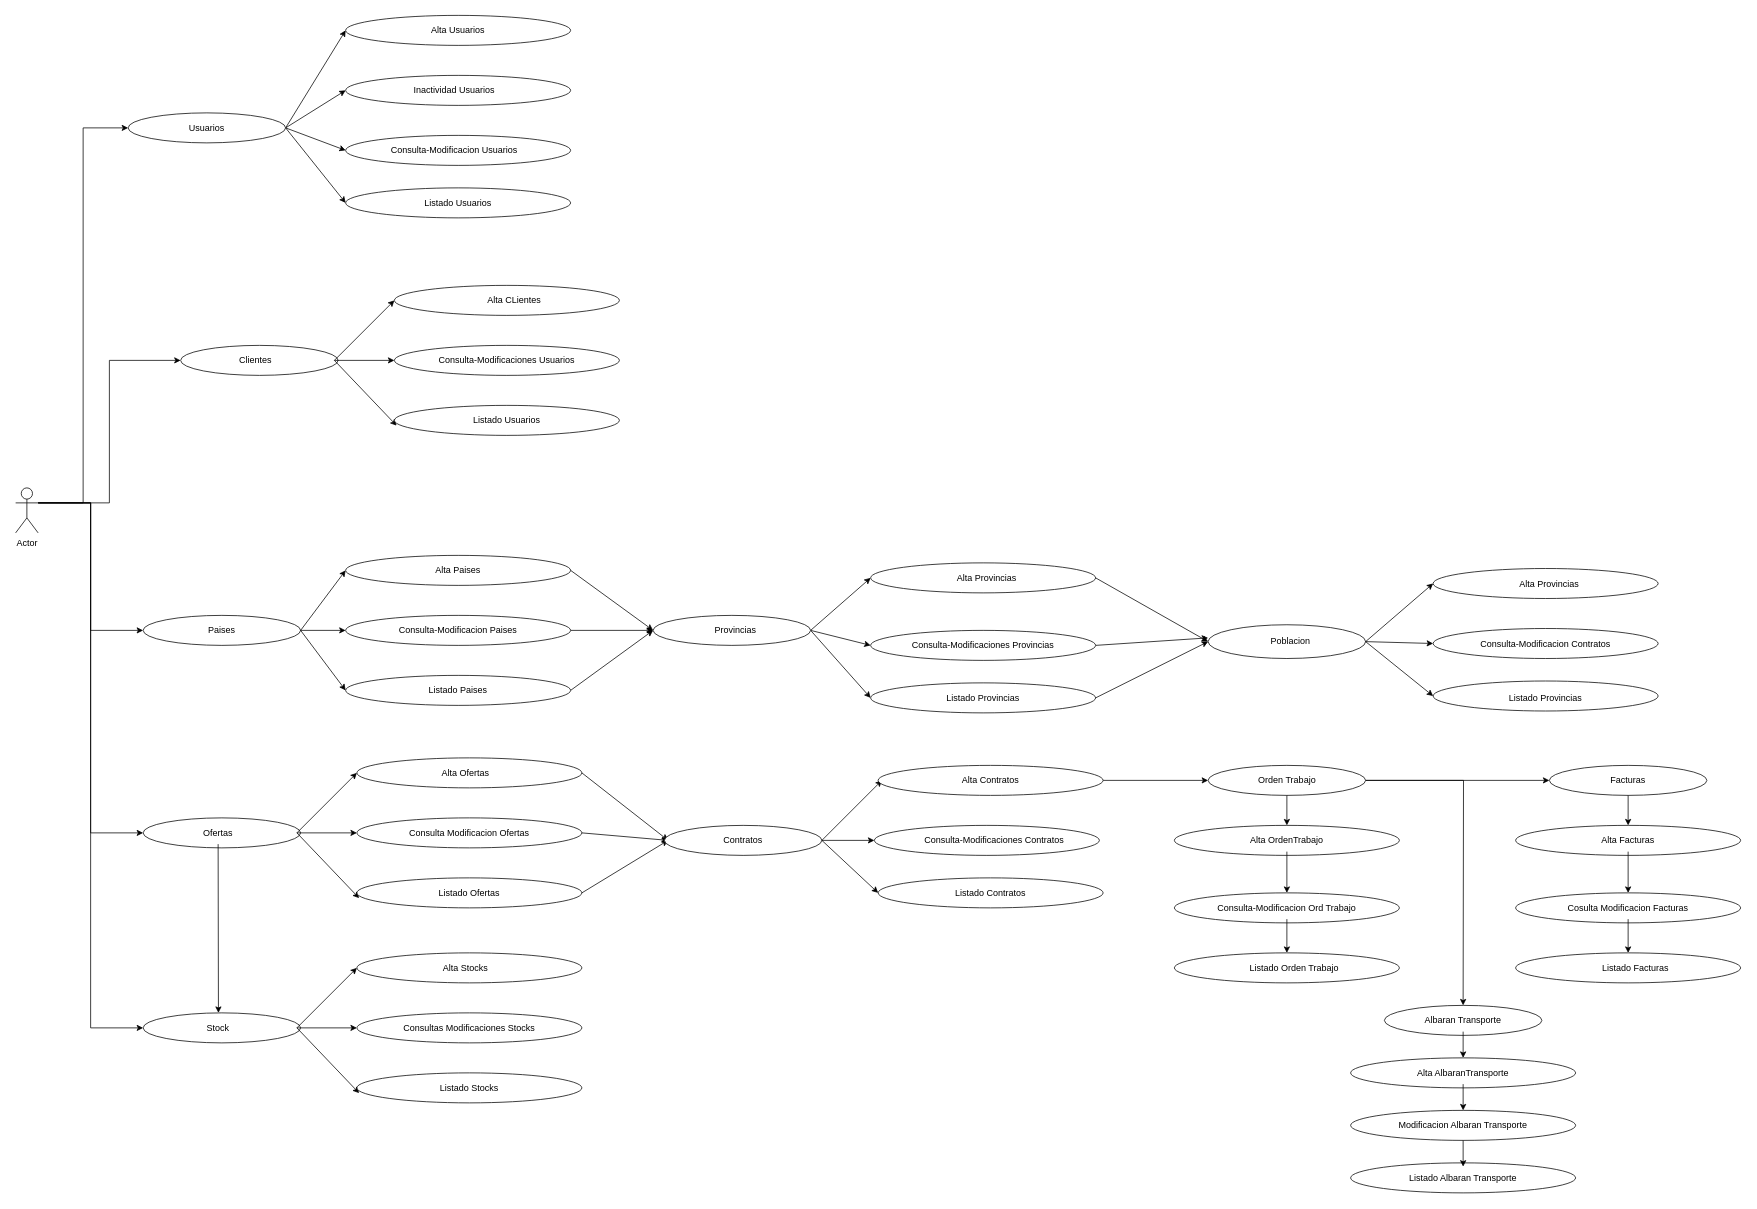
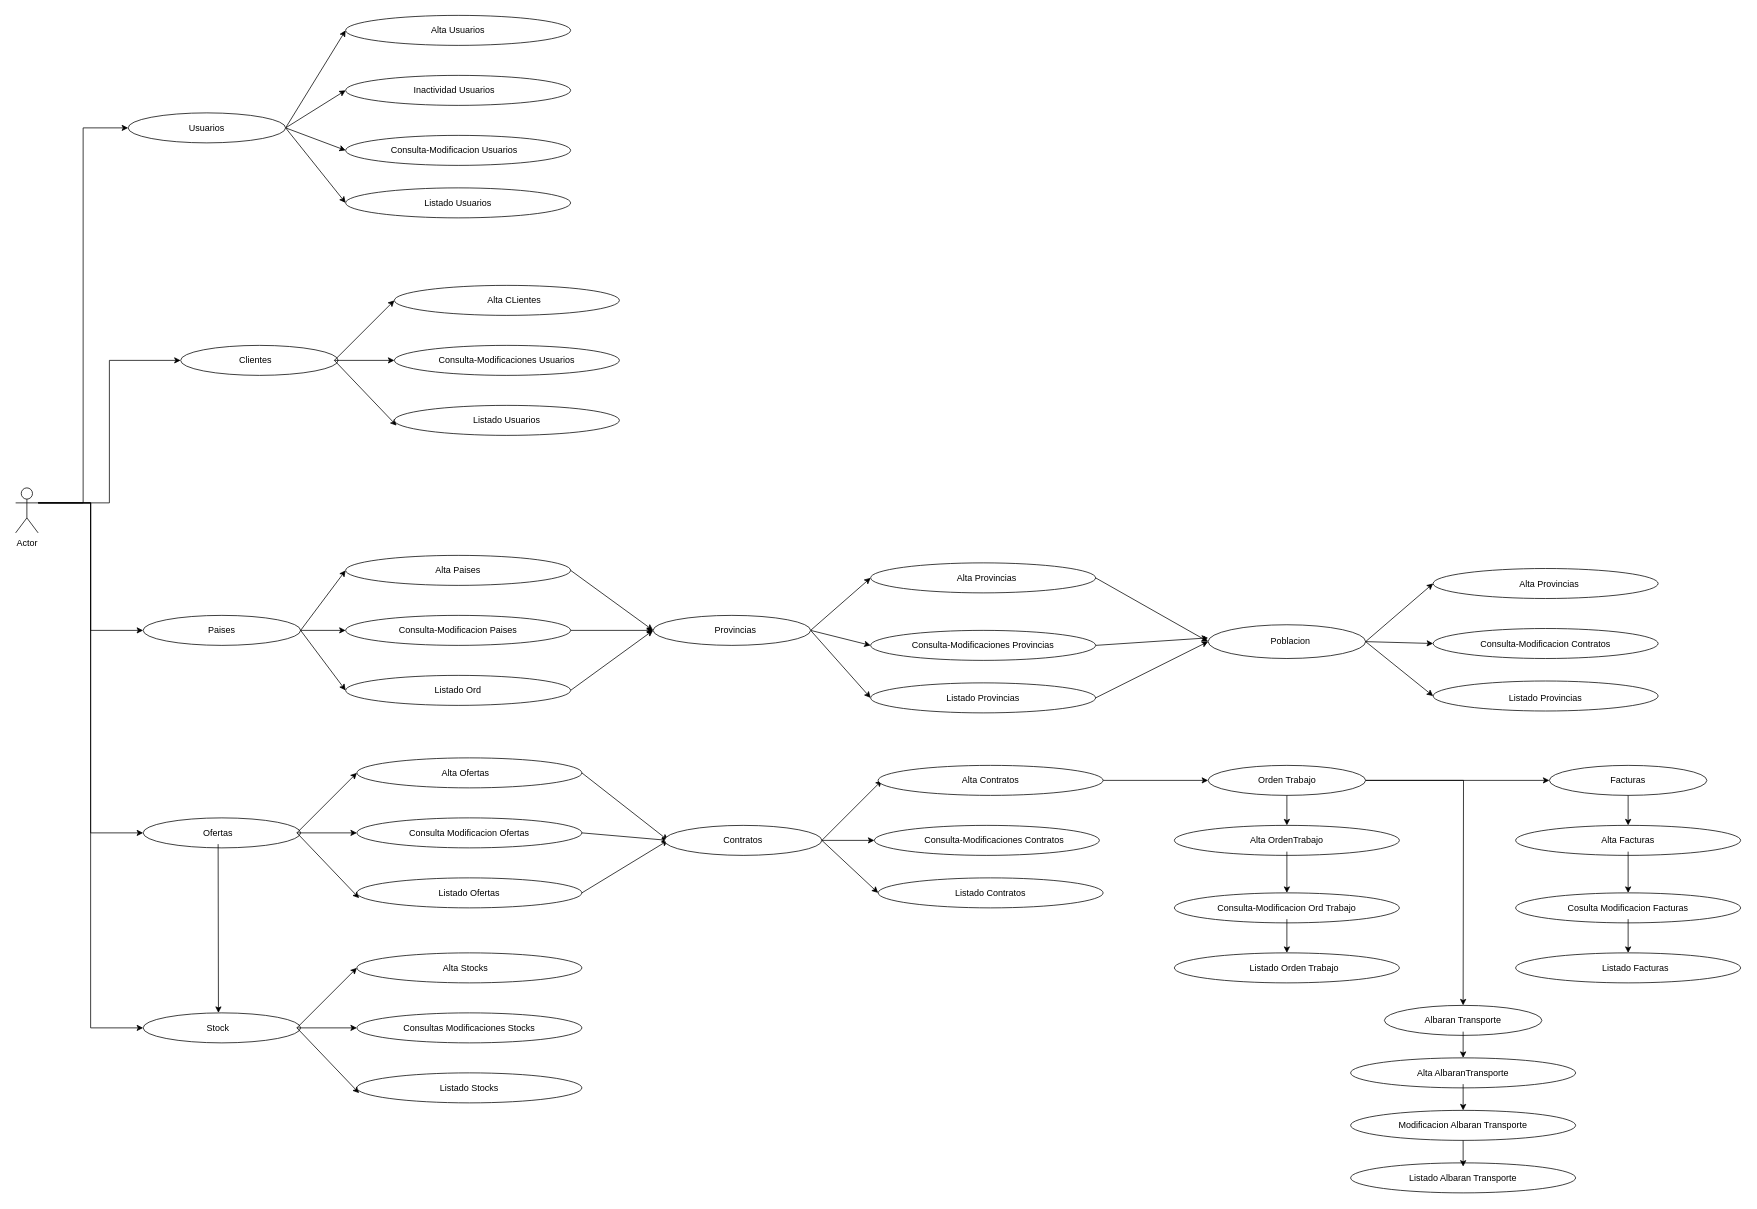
(458, 690) -> (458, 690)
